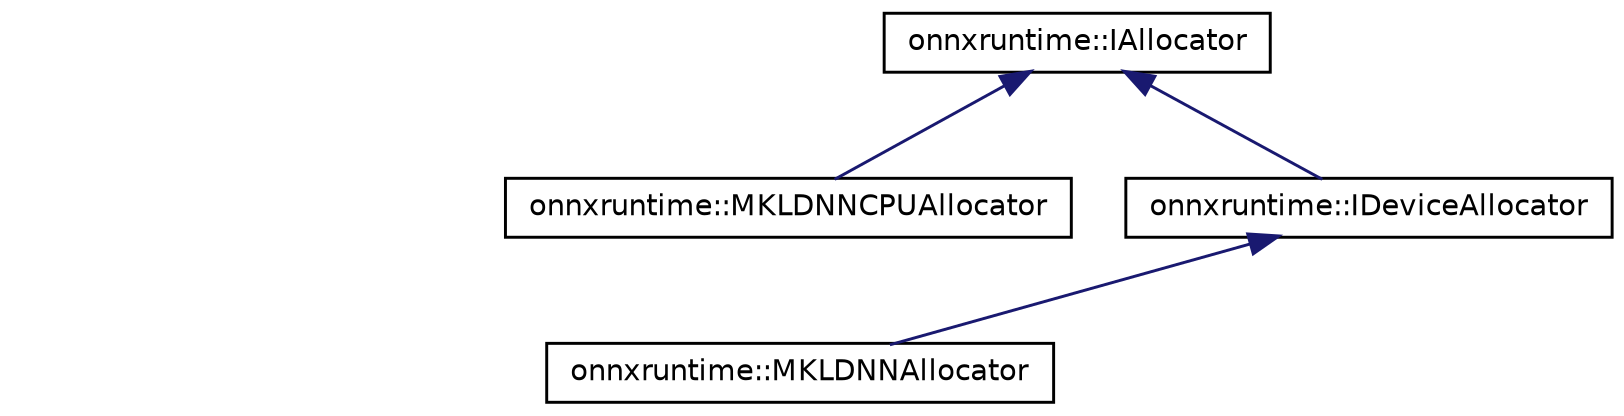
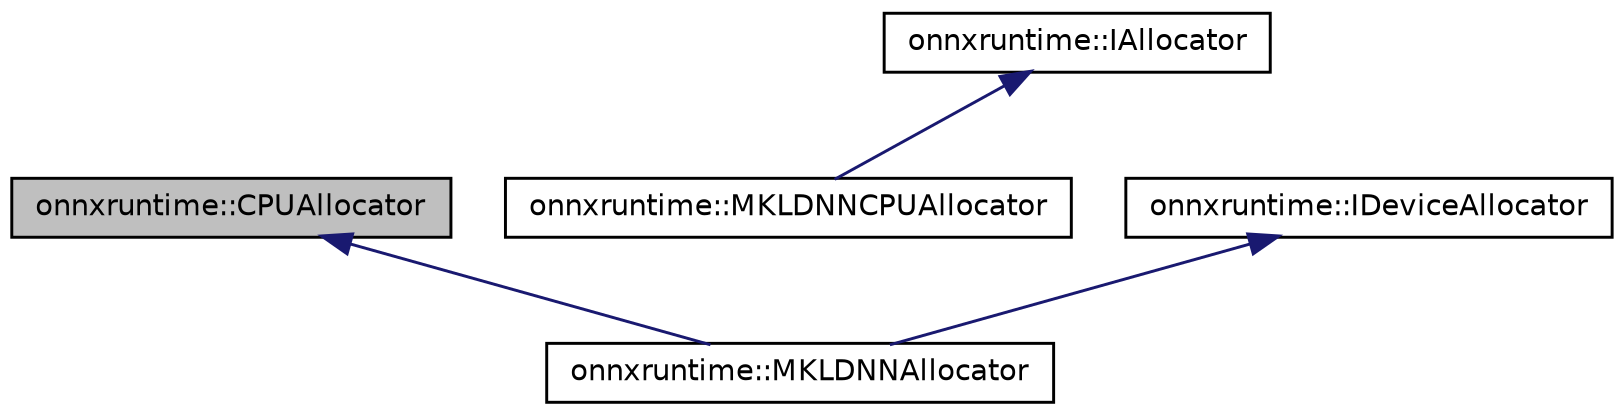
(1236, 132) -> none
none -> (231, 208)
